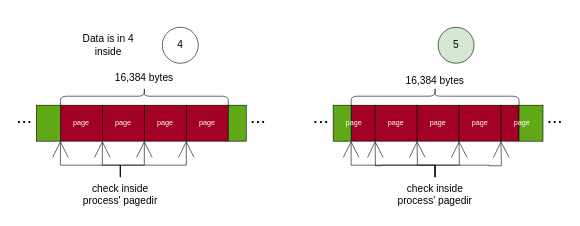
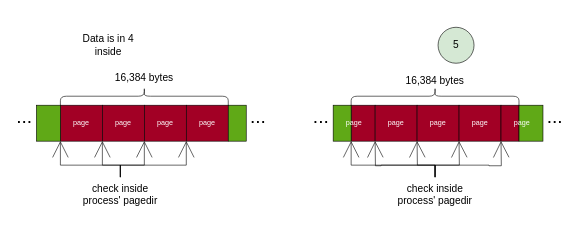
(180, 45) -> none
